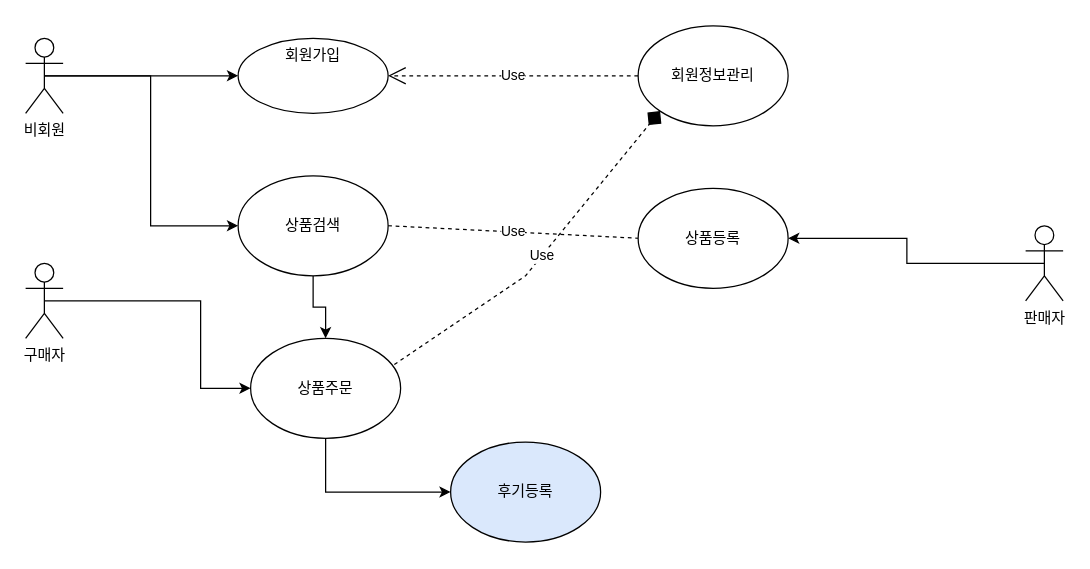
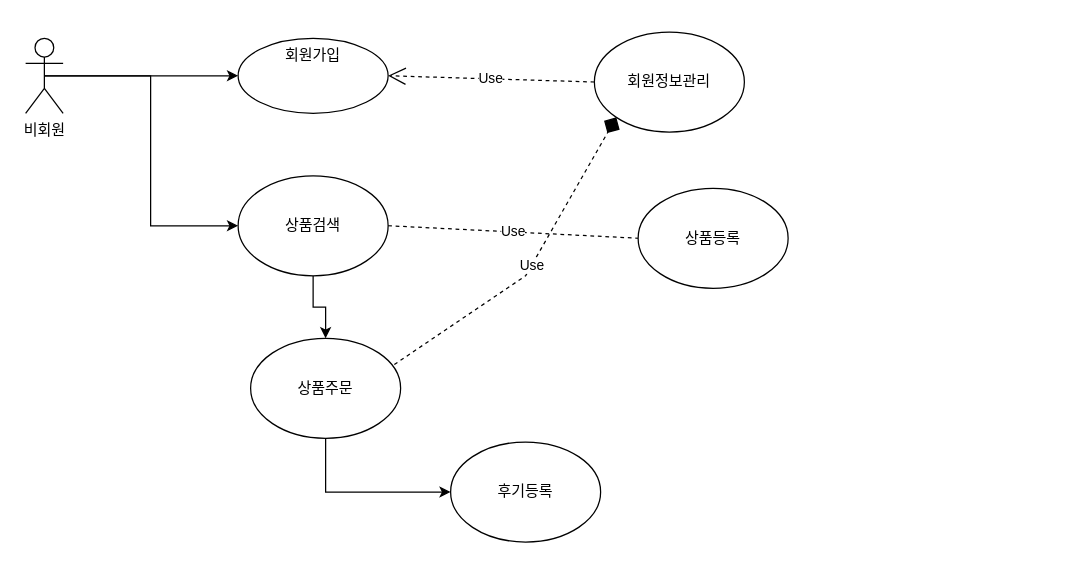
(713, 76) -> (669, 82)
(907, 263) -> none
(1044, 263) -> none
(44, 301) -> none
(189, 301) -> none
(526, 492) -> (526, 492)
